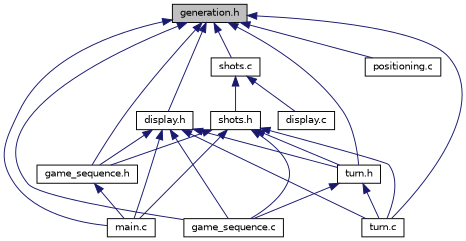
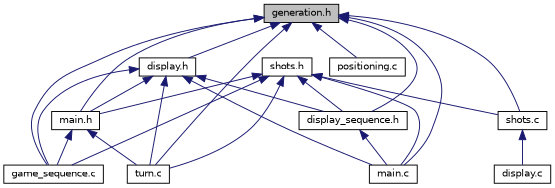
(236, 99) -> (410, 96)
(87, 174) -> (353, 121)
(359, 174) -> (76, 121)
